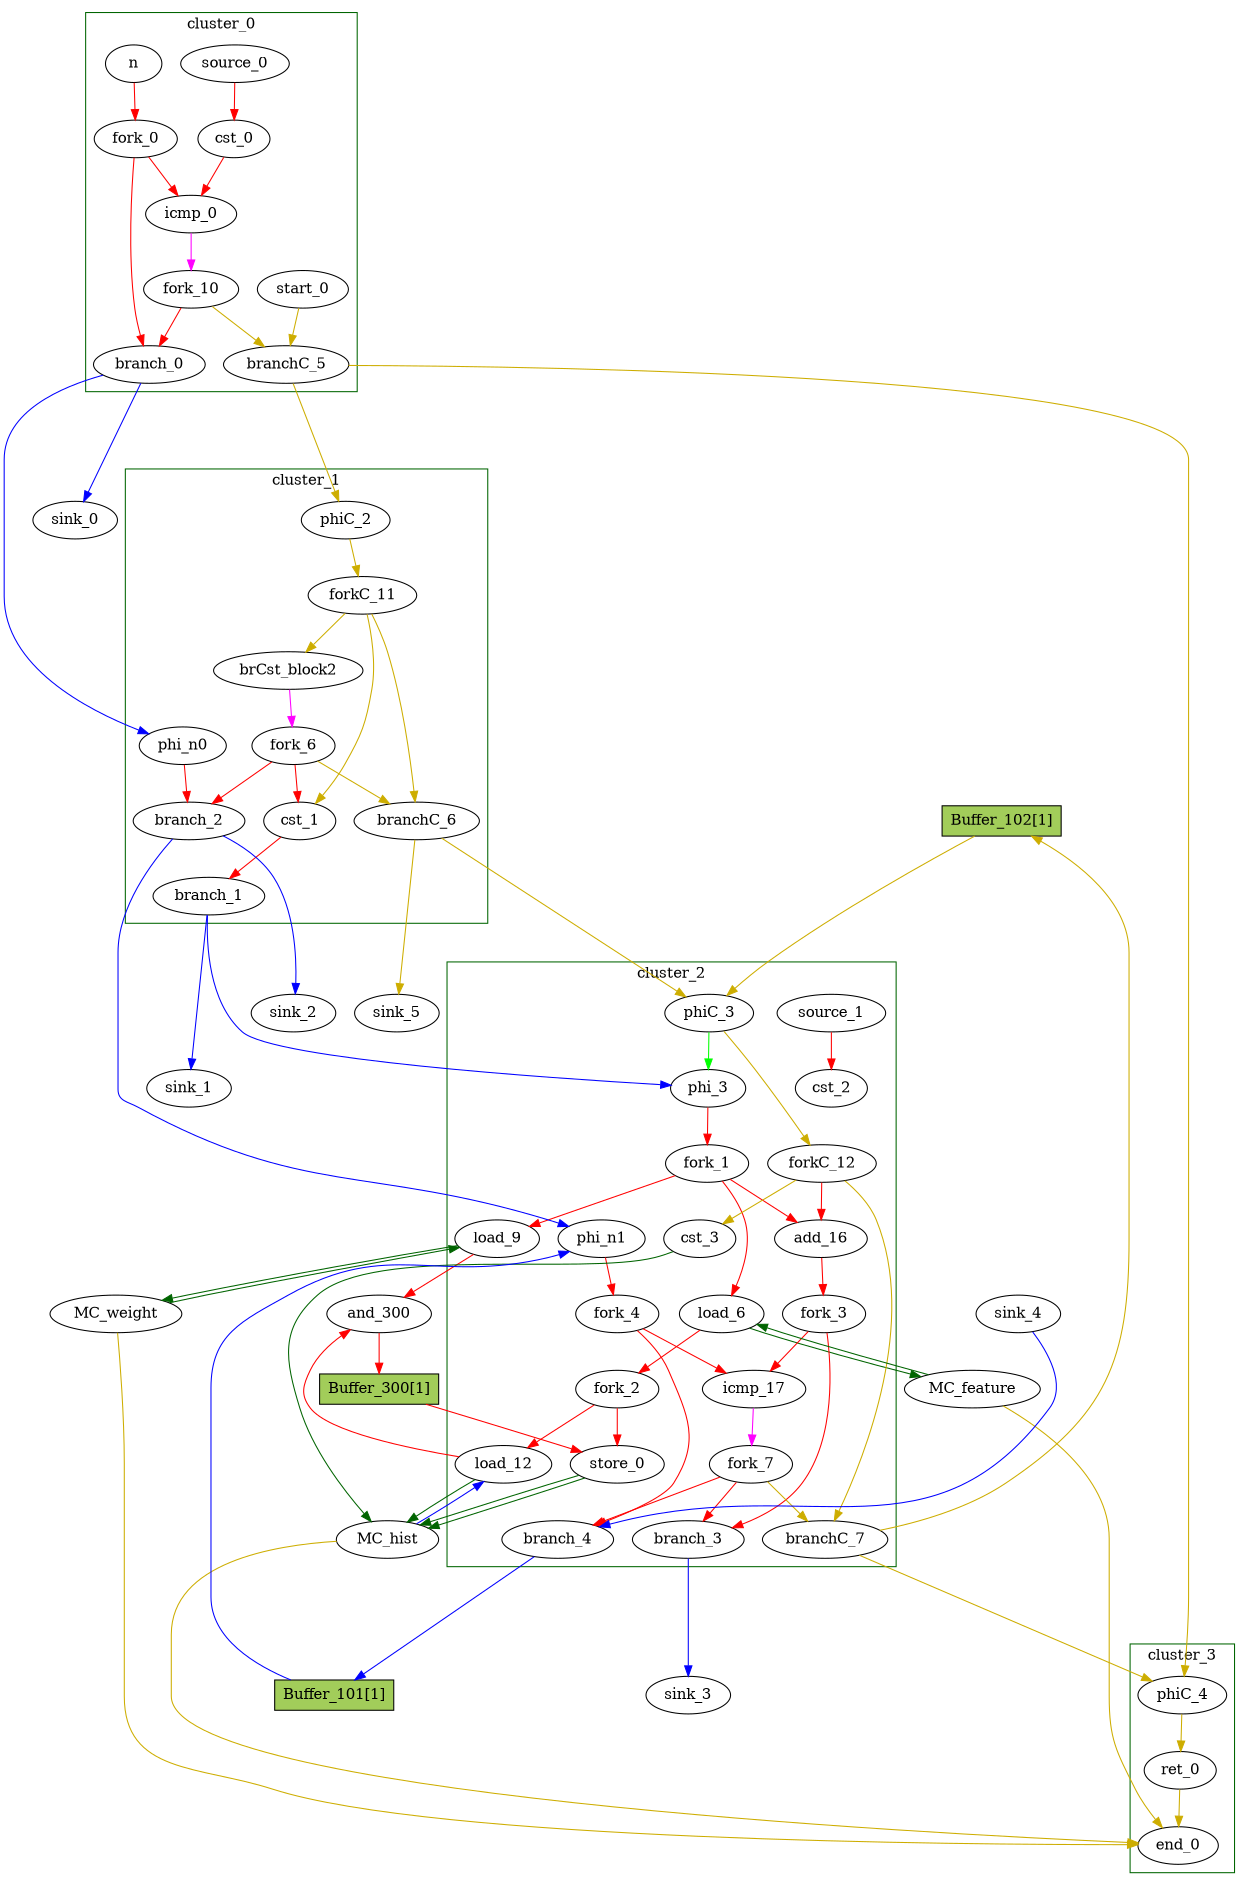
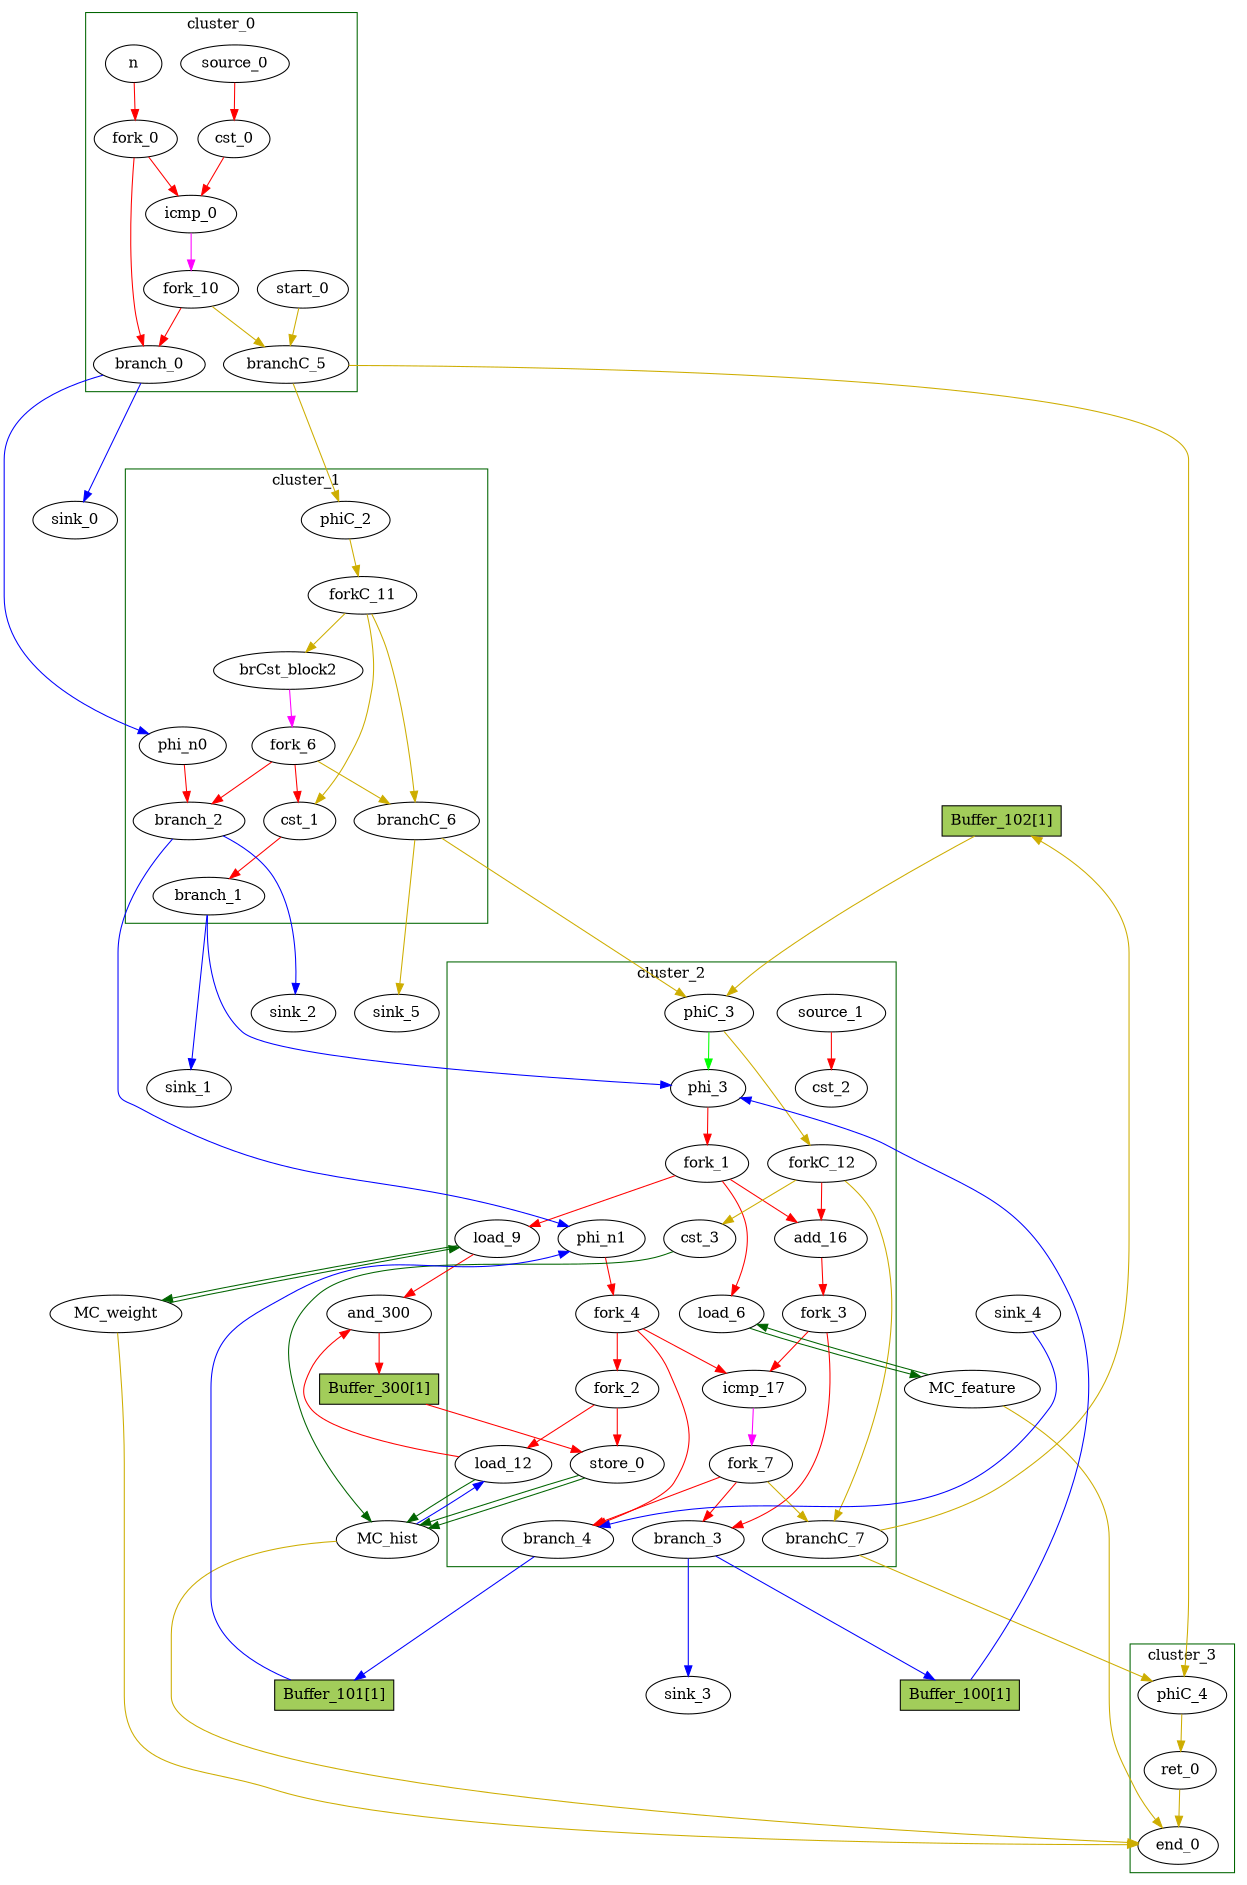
(670, 1351) -> (617, 1346)
none -> (960, 1695)
